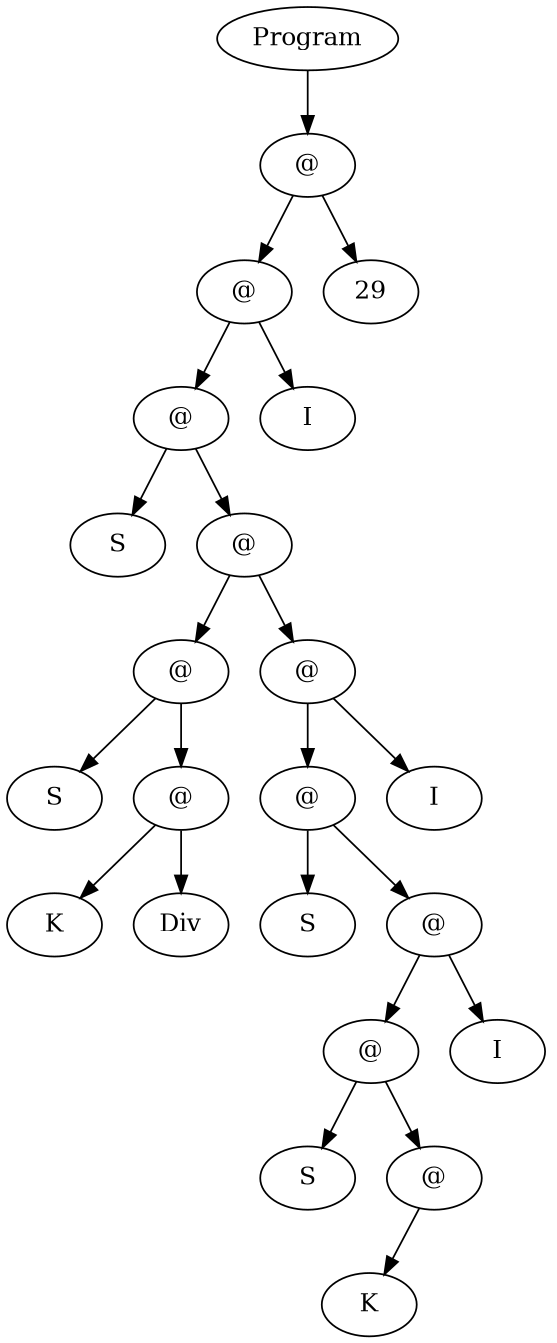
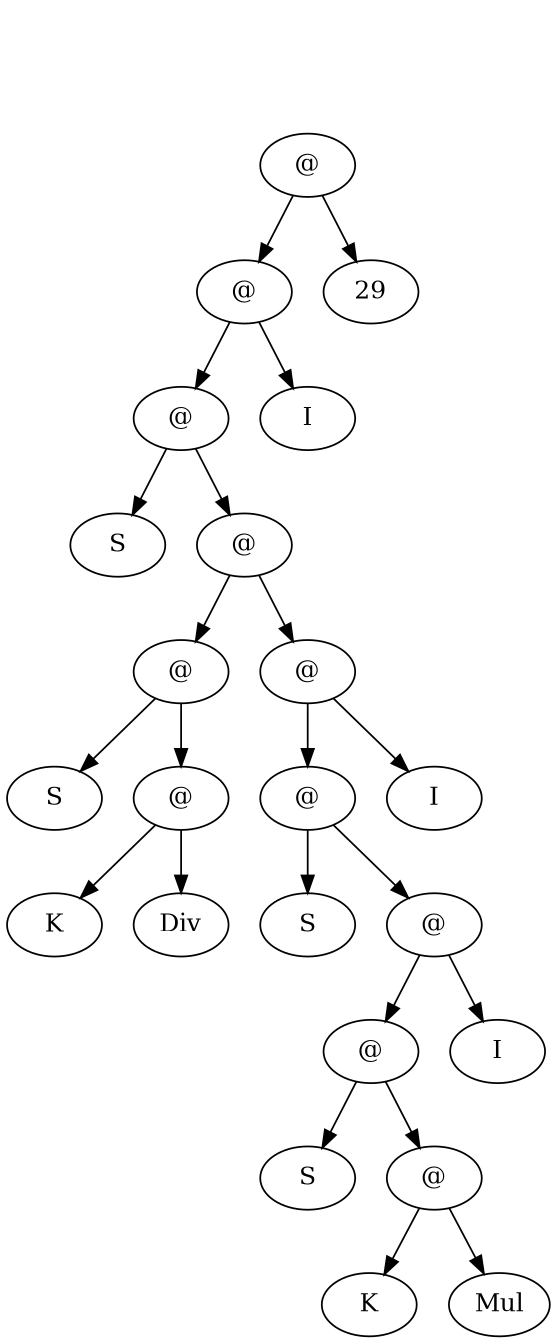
(308, 39) -> none
none -> (499, 1305)
